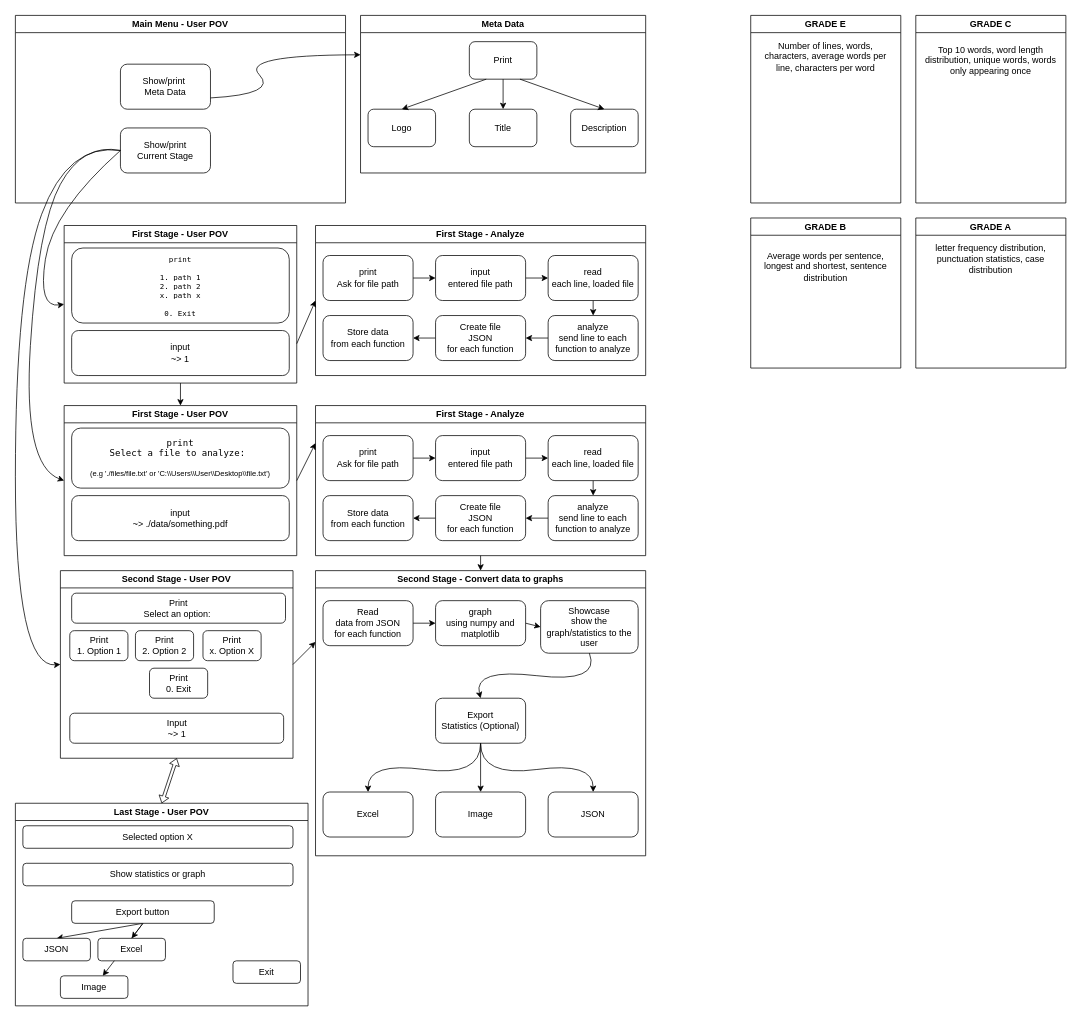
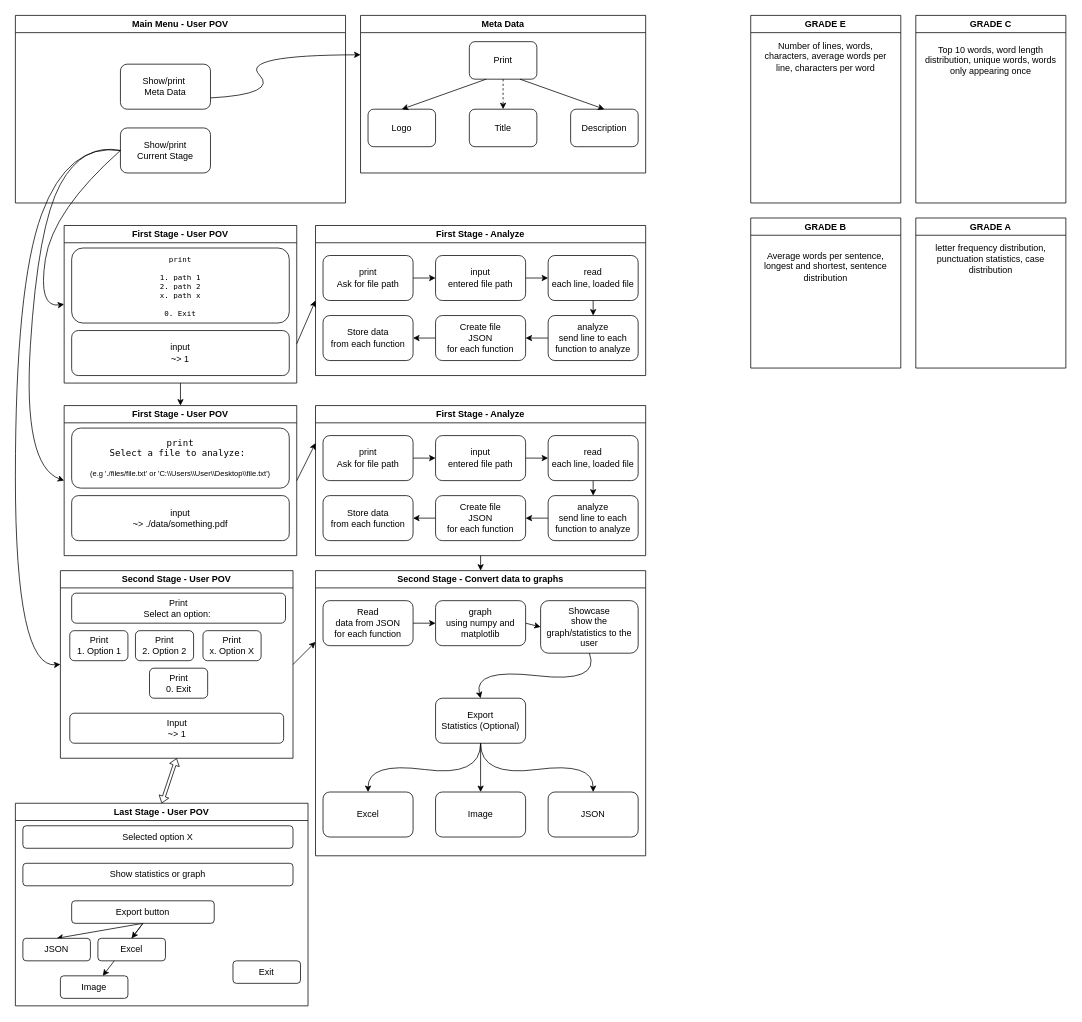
(503, 91) -> (503, 91)
